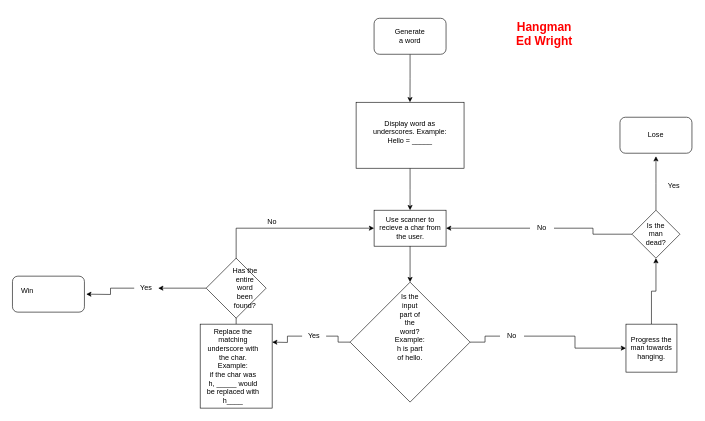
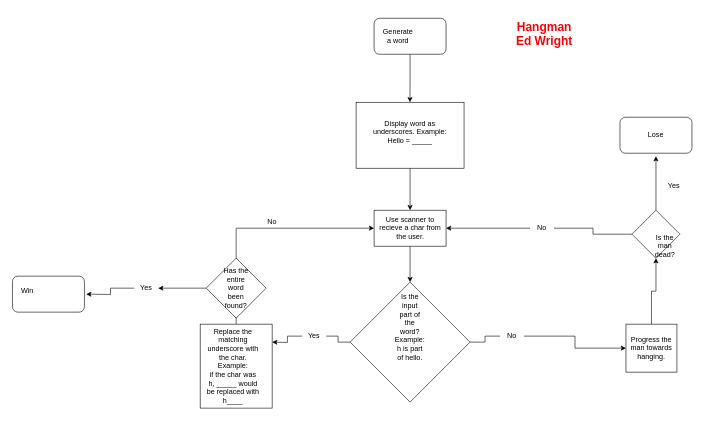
(410, 36) -> (398, 36)
(656, 234) -> (665, 246)
(245, 288) -> (236, 288)
